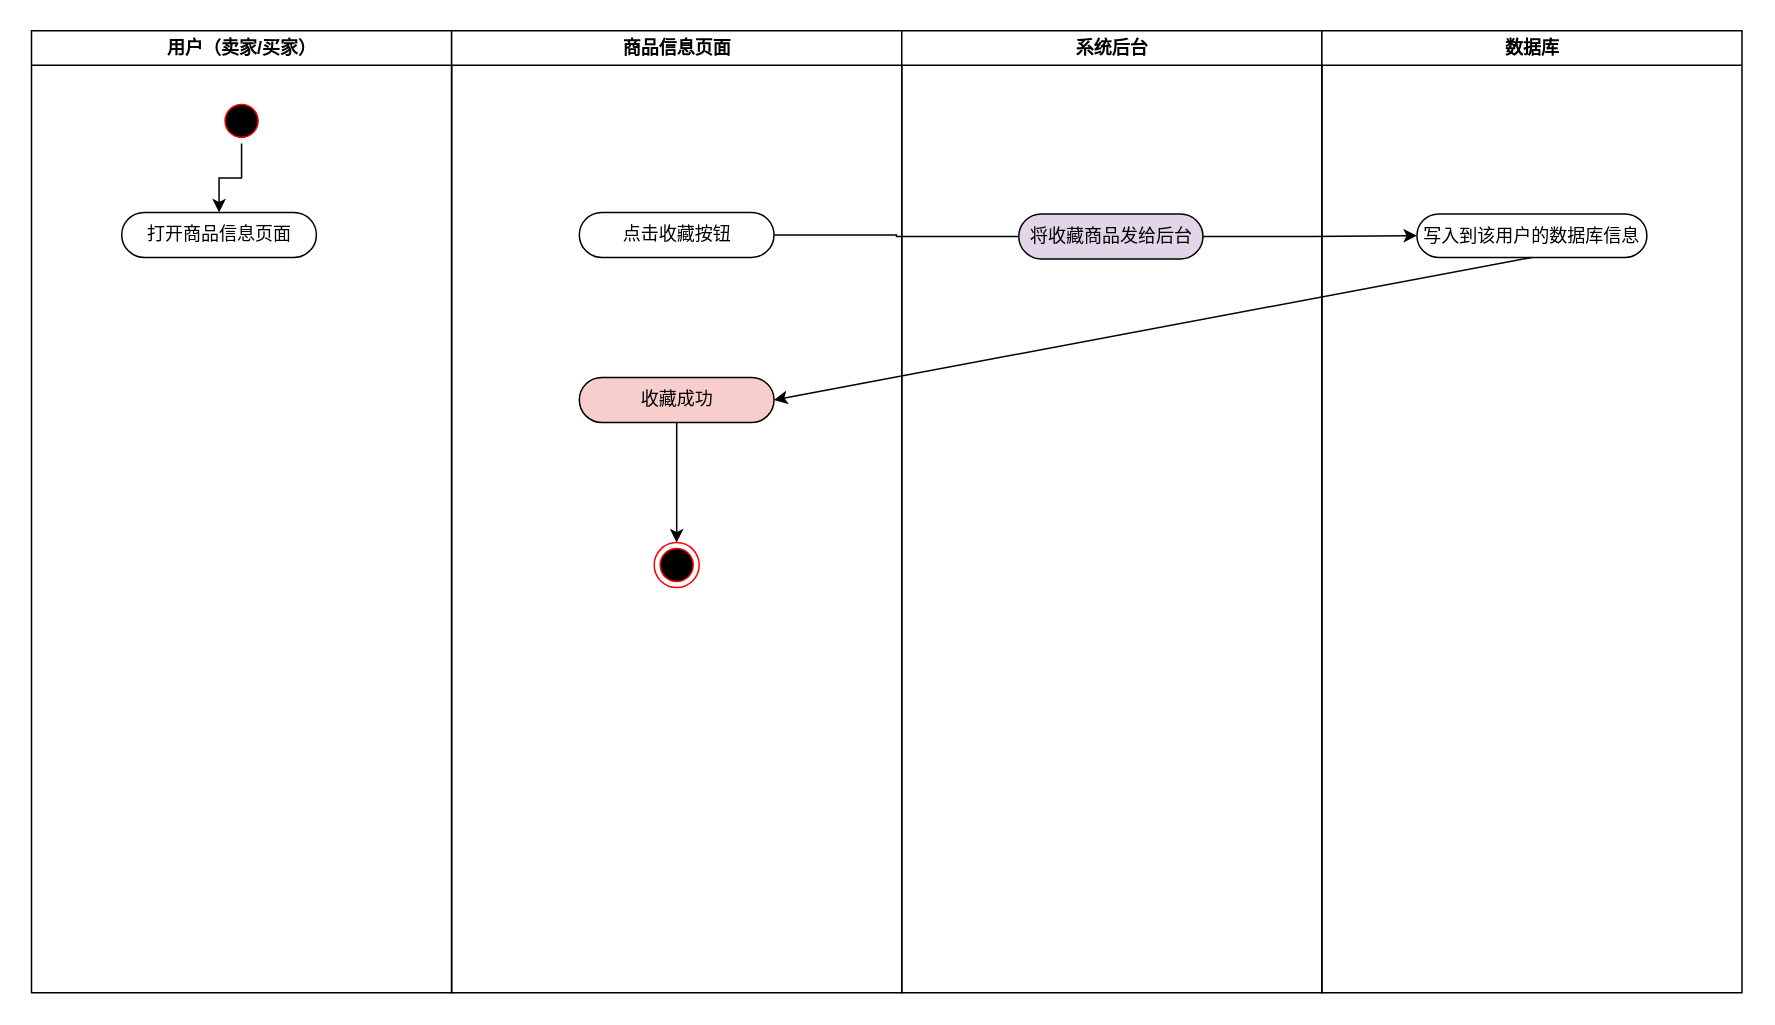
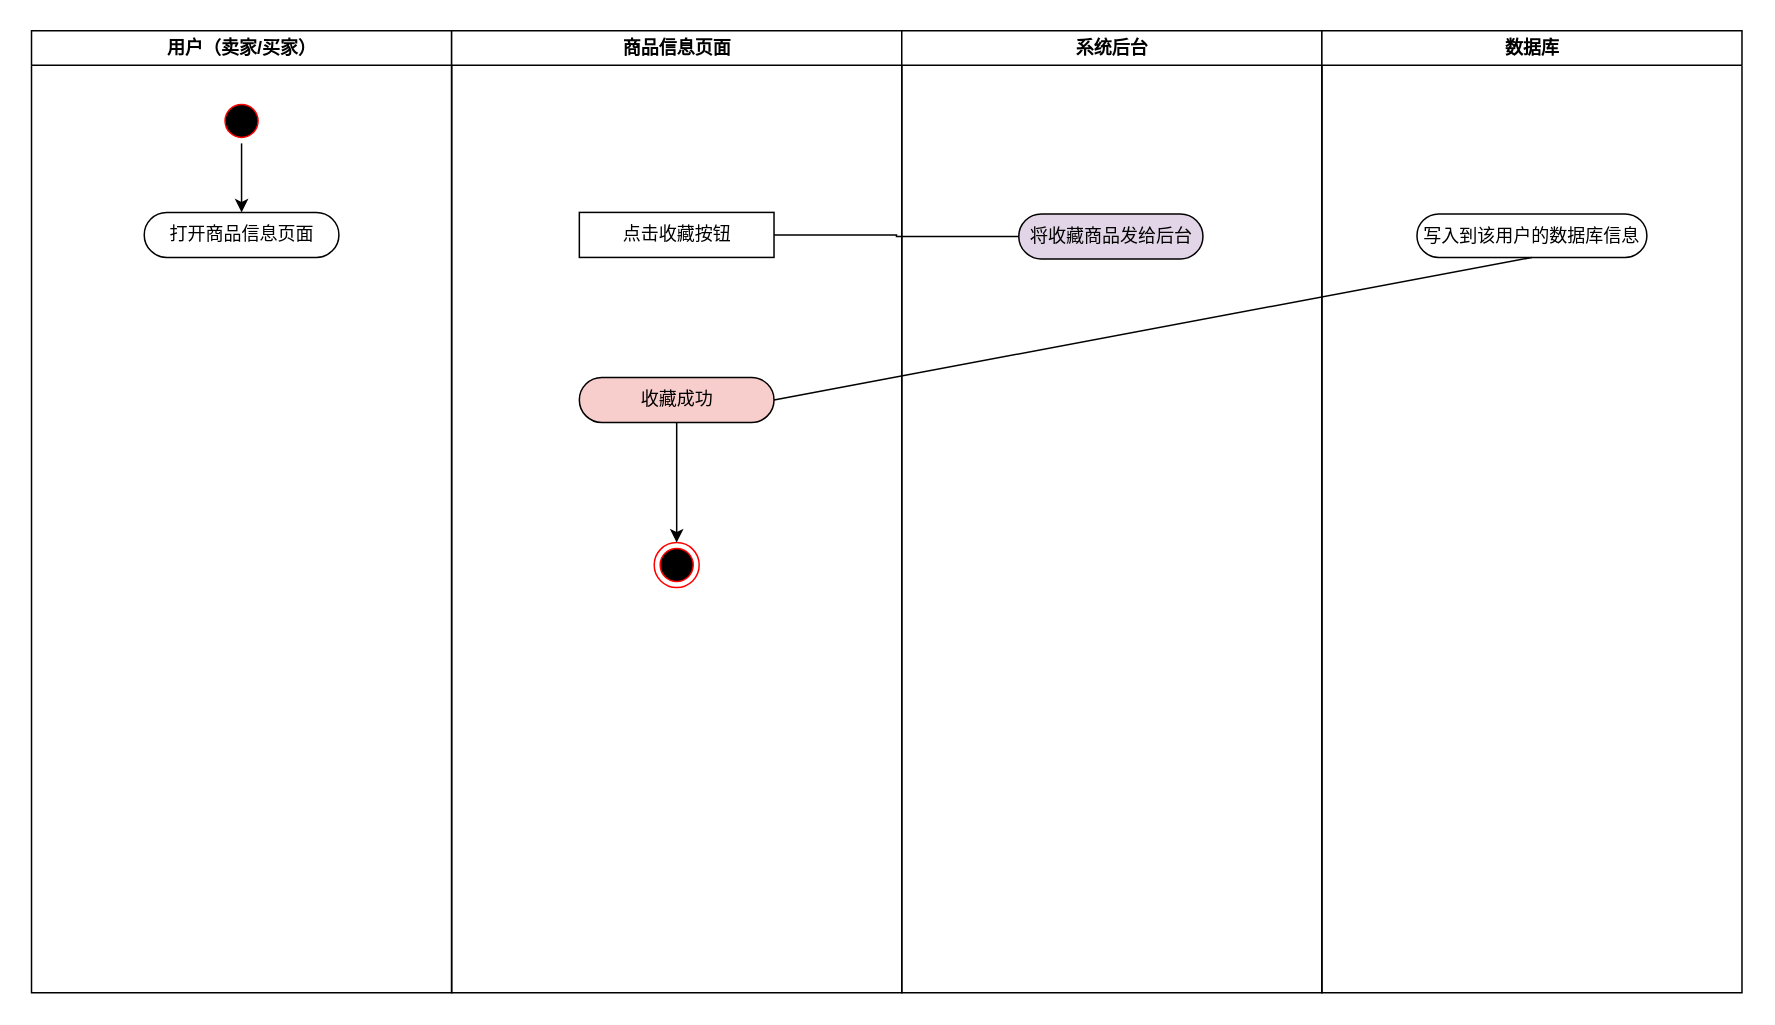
(219, 235) -> (242, 235)
(676, 235) -> (676, 235)
(1305, 236) -> none
(785, 398) -> (780, 399)
